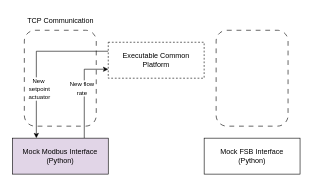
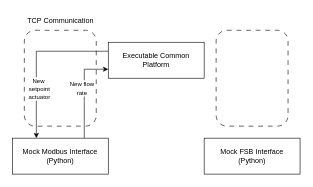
(156, 60) -> (156, 60)
(60, 156) -> (60, 156)
